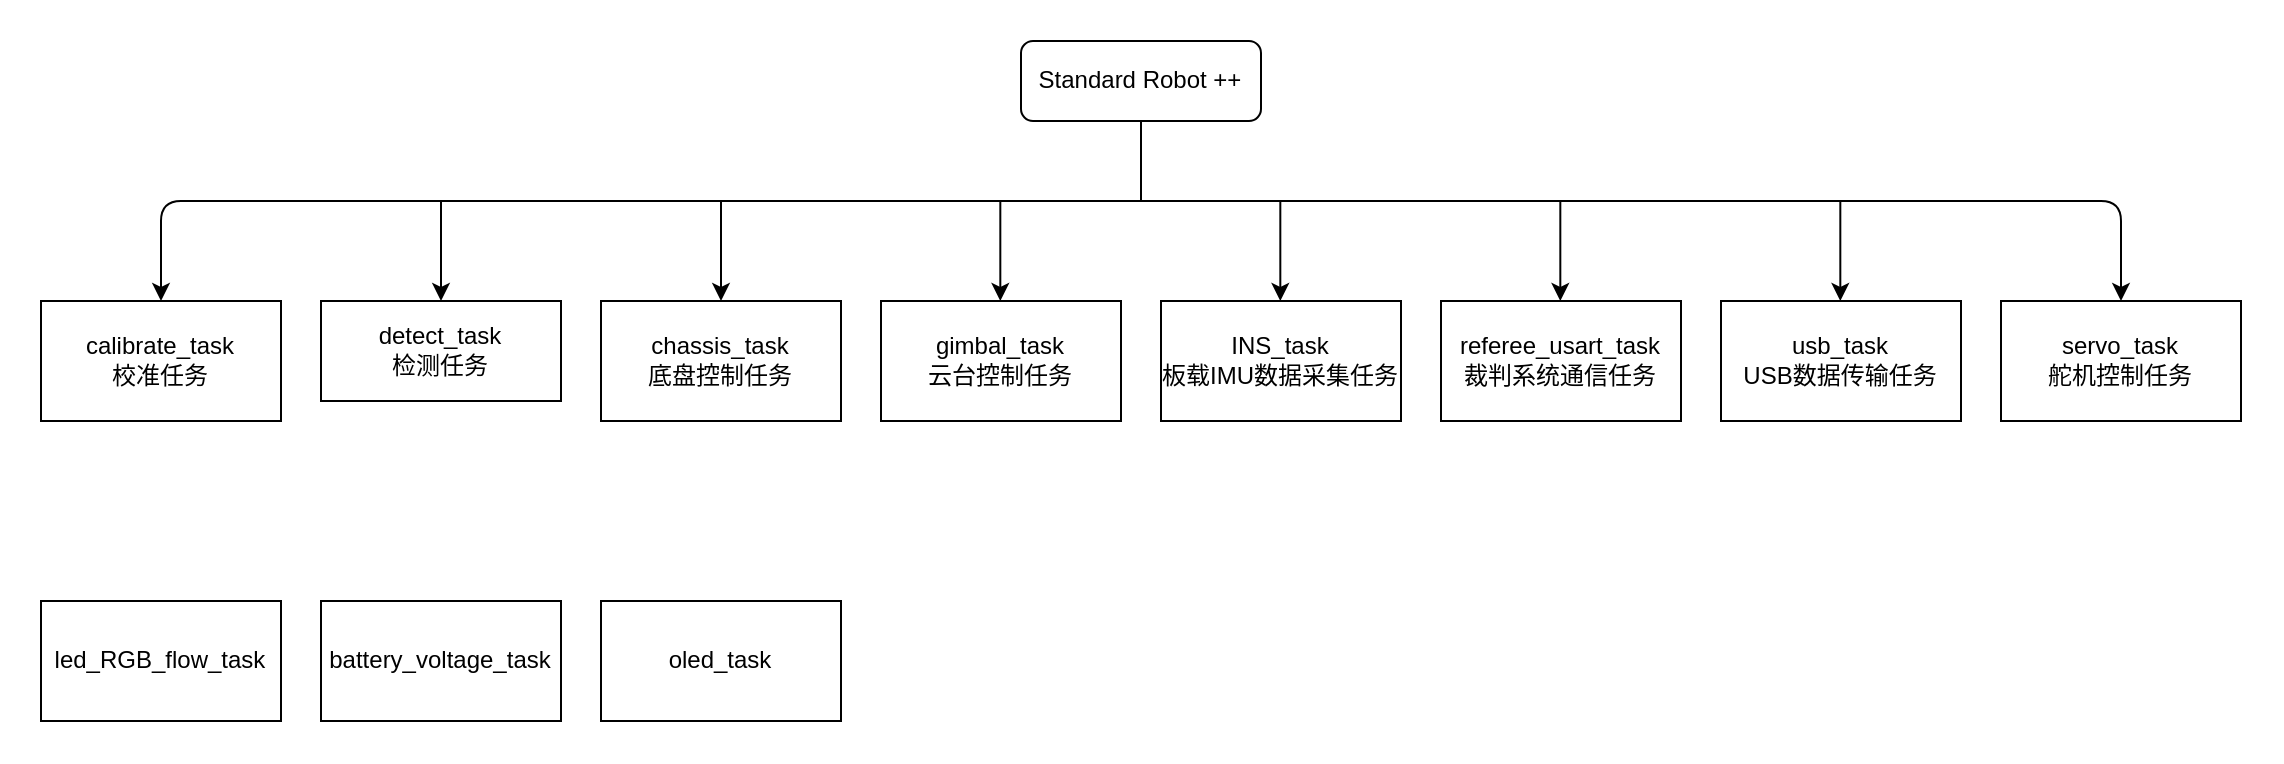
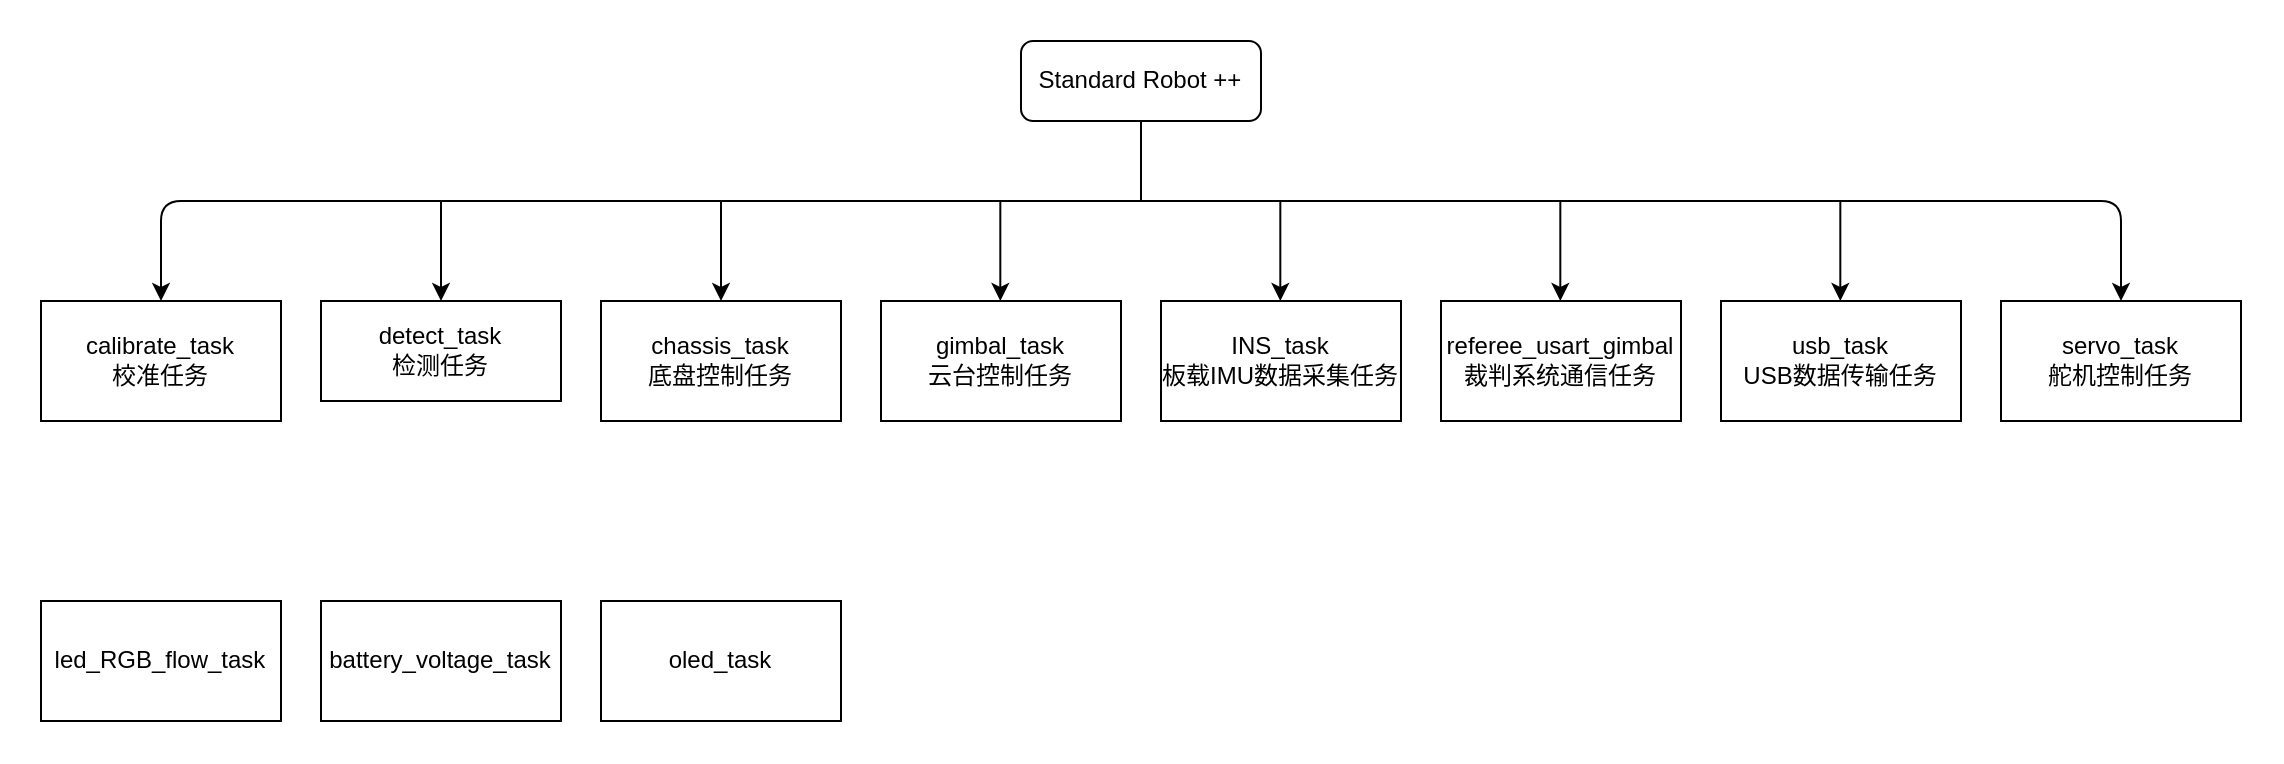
(1561, 361) -> (1561, 361)
